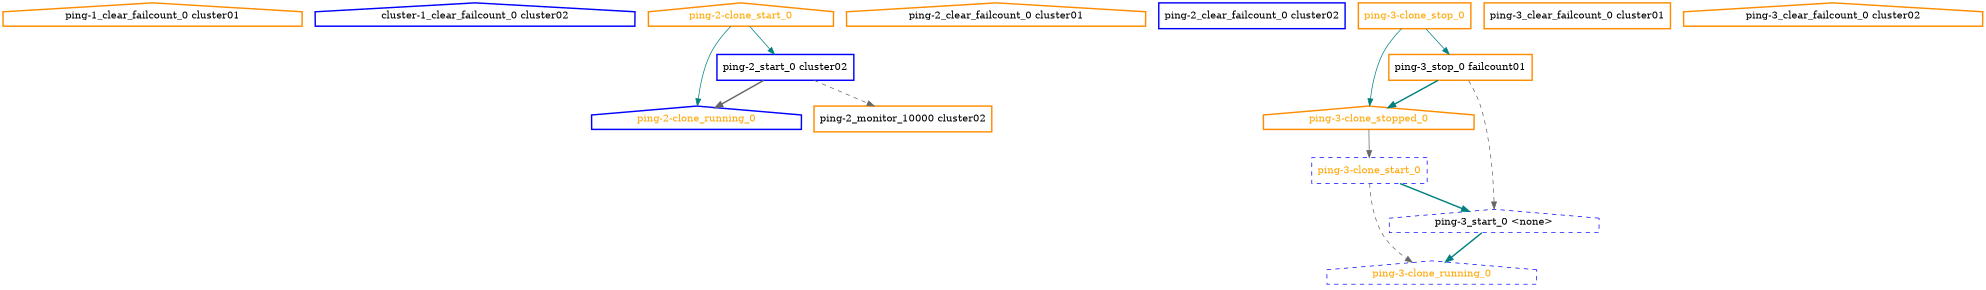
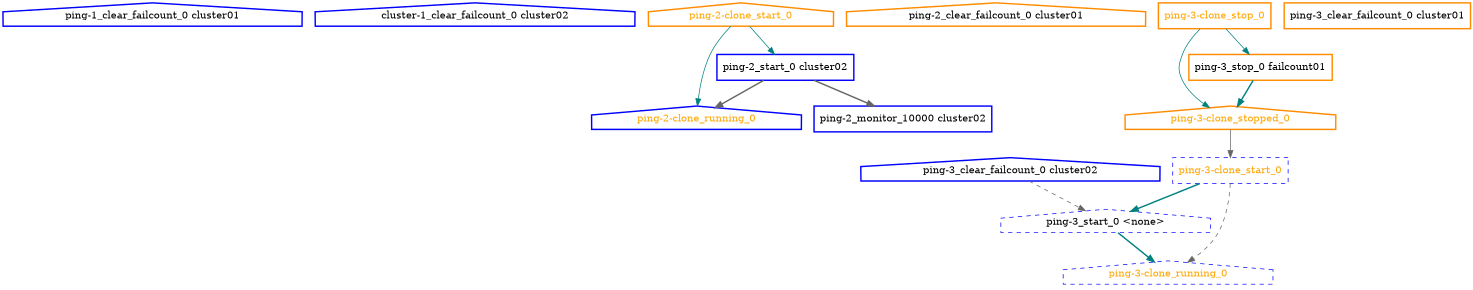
(153, 16) -> (153, 16)
(1252, 16) -> none
(1833, 16) -> (1010, 171)
(841, 92) -> (841, 92)
(903, 119) -> (903, 119)
(1488, 140) -> (1054, 194)
